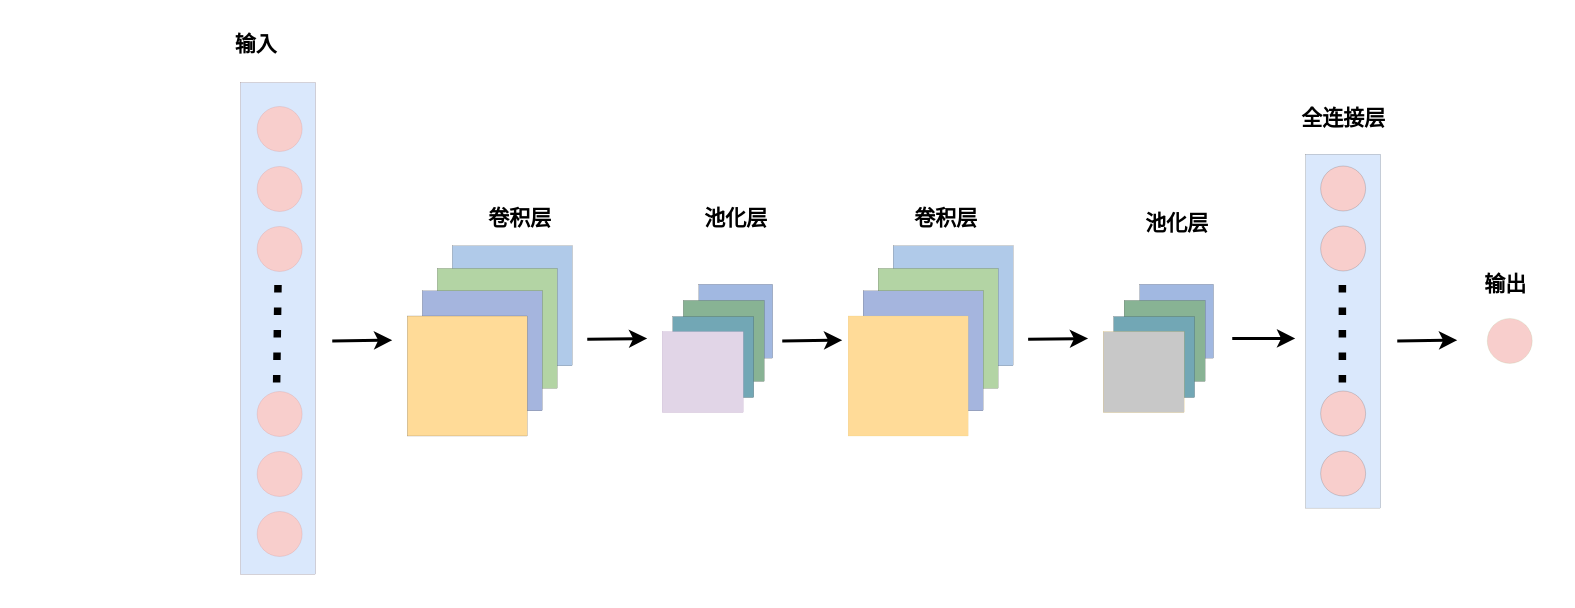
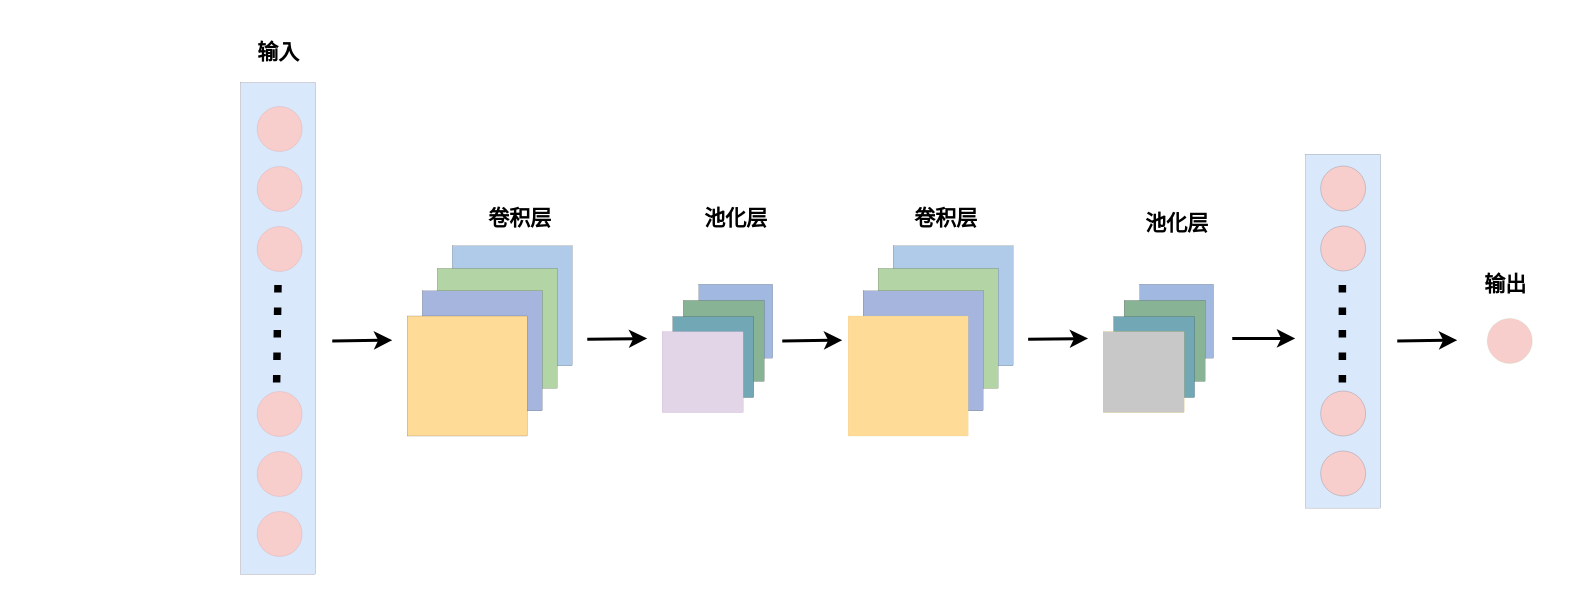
(256, 46) -> (278, 53)
(1343, 118) -> none
